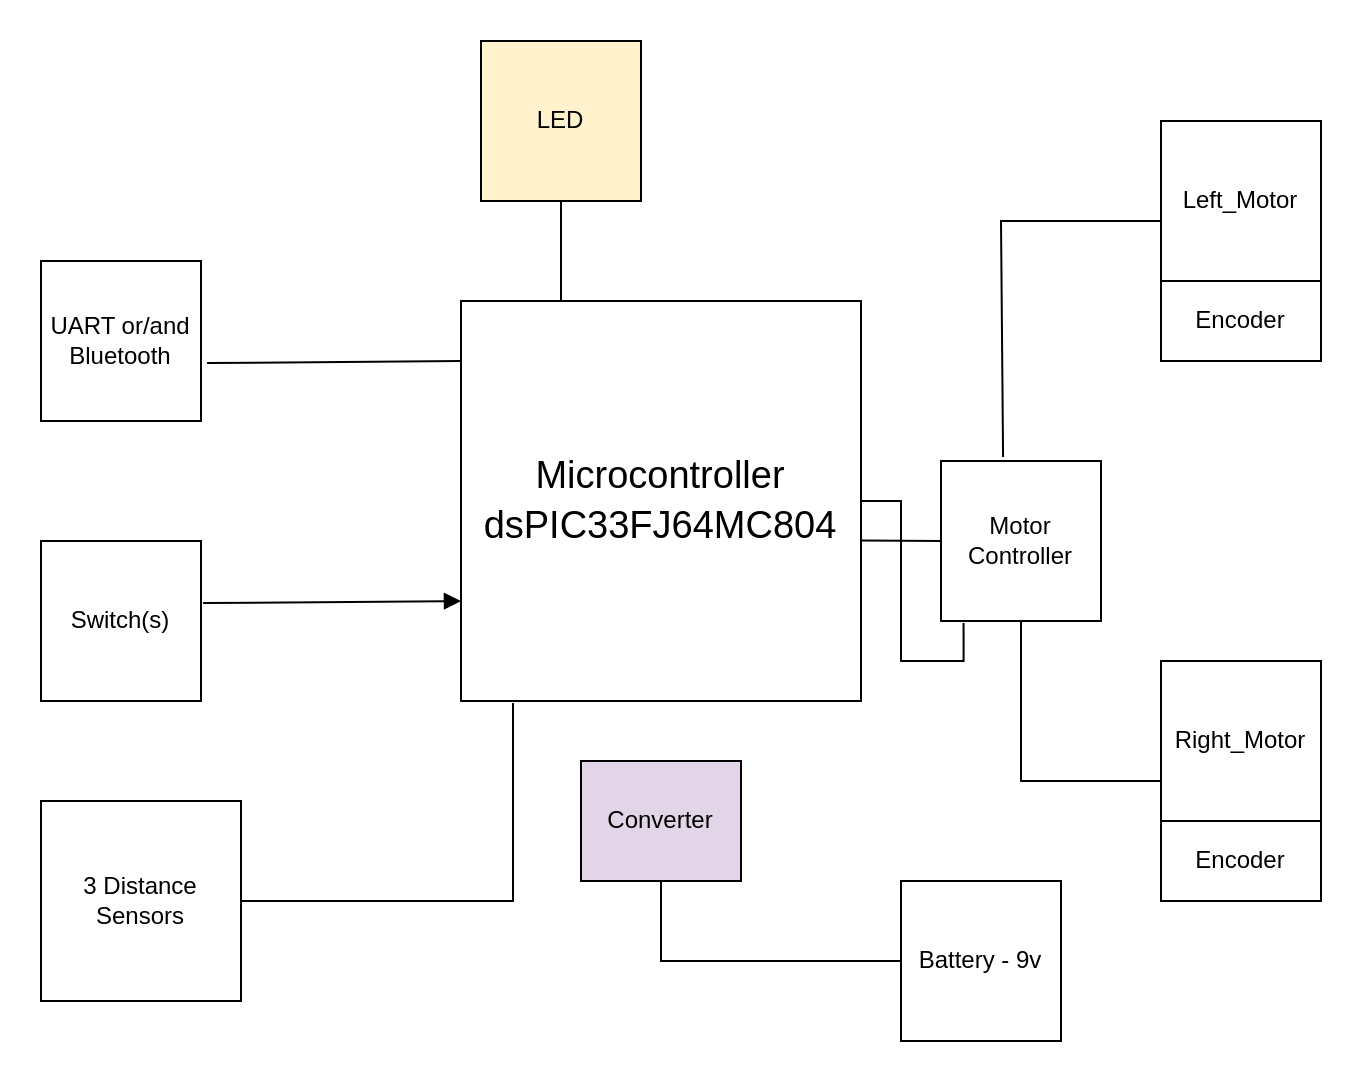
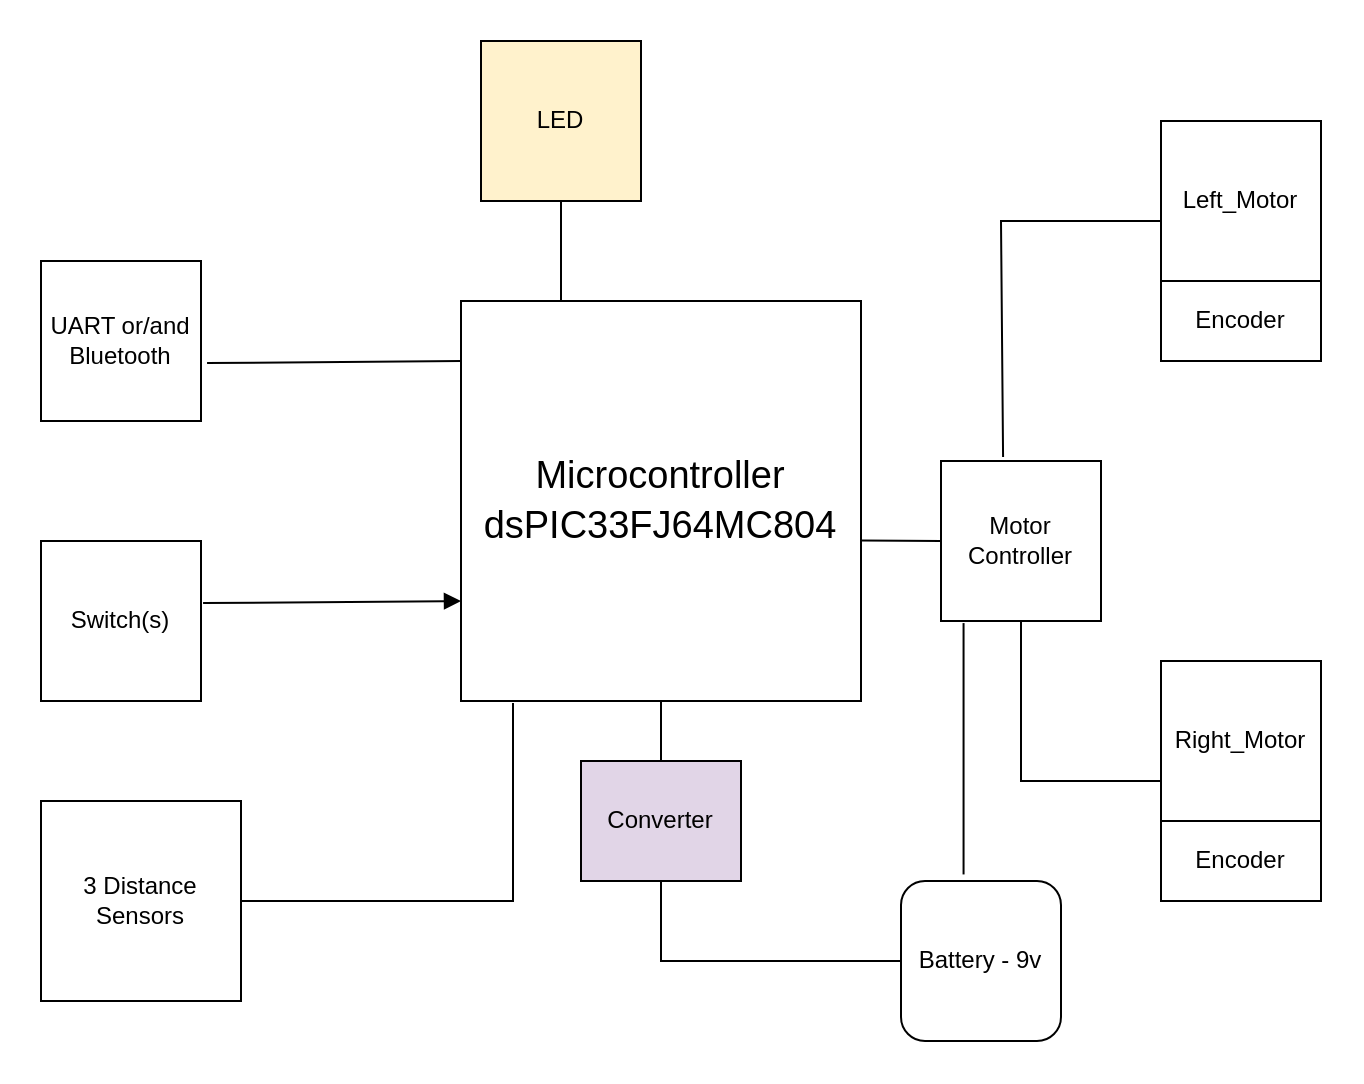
(901, 594) -> (964, 766)
none -> (661, 731)
(981, 961) -> (981, 961)
